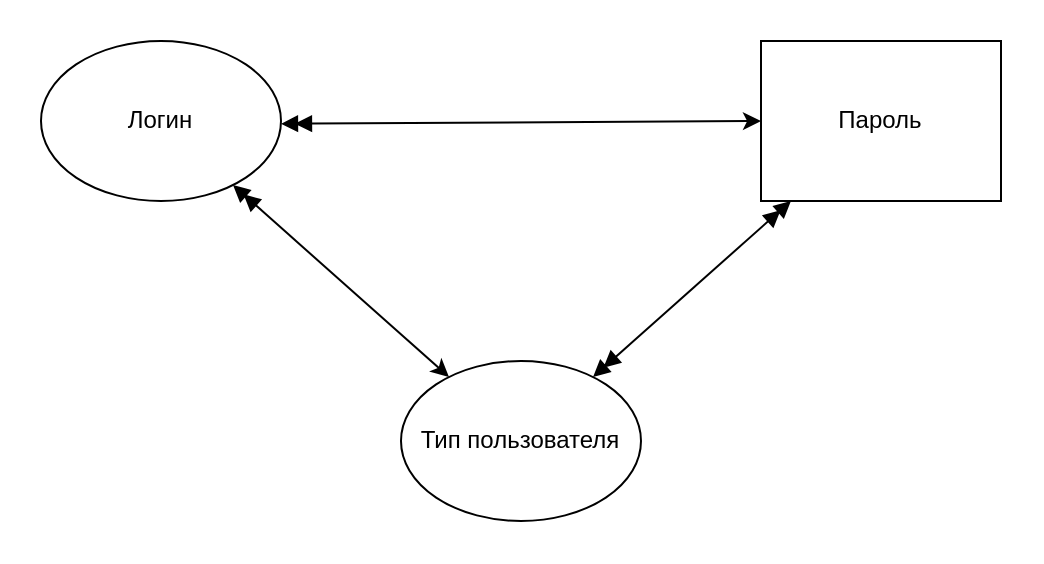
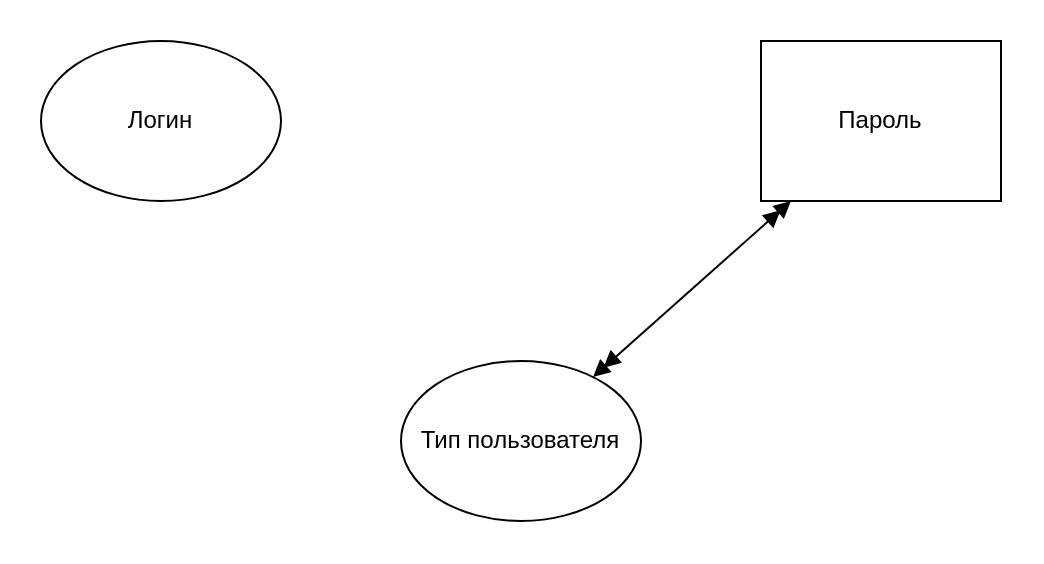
(529, 122) -> none
(348, 287) -> none
